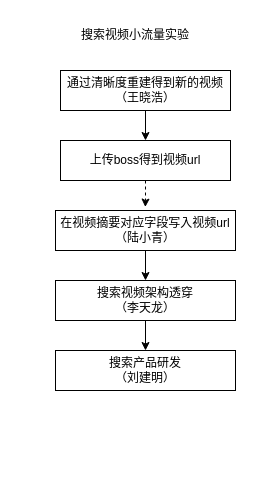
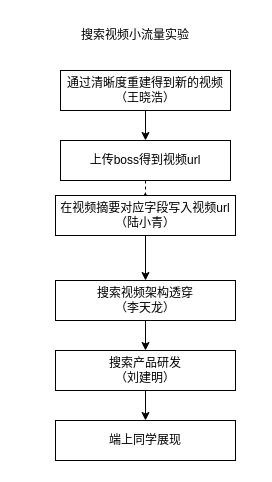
(146, 231) -> (146, 216)
none -> (146, 410)
none -> (146, 441)
